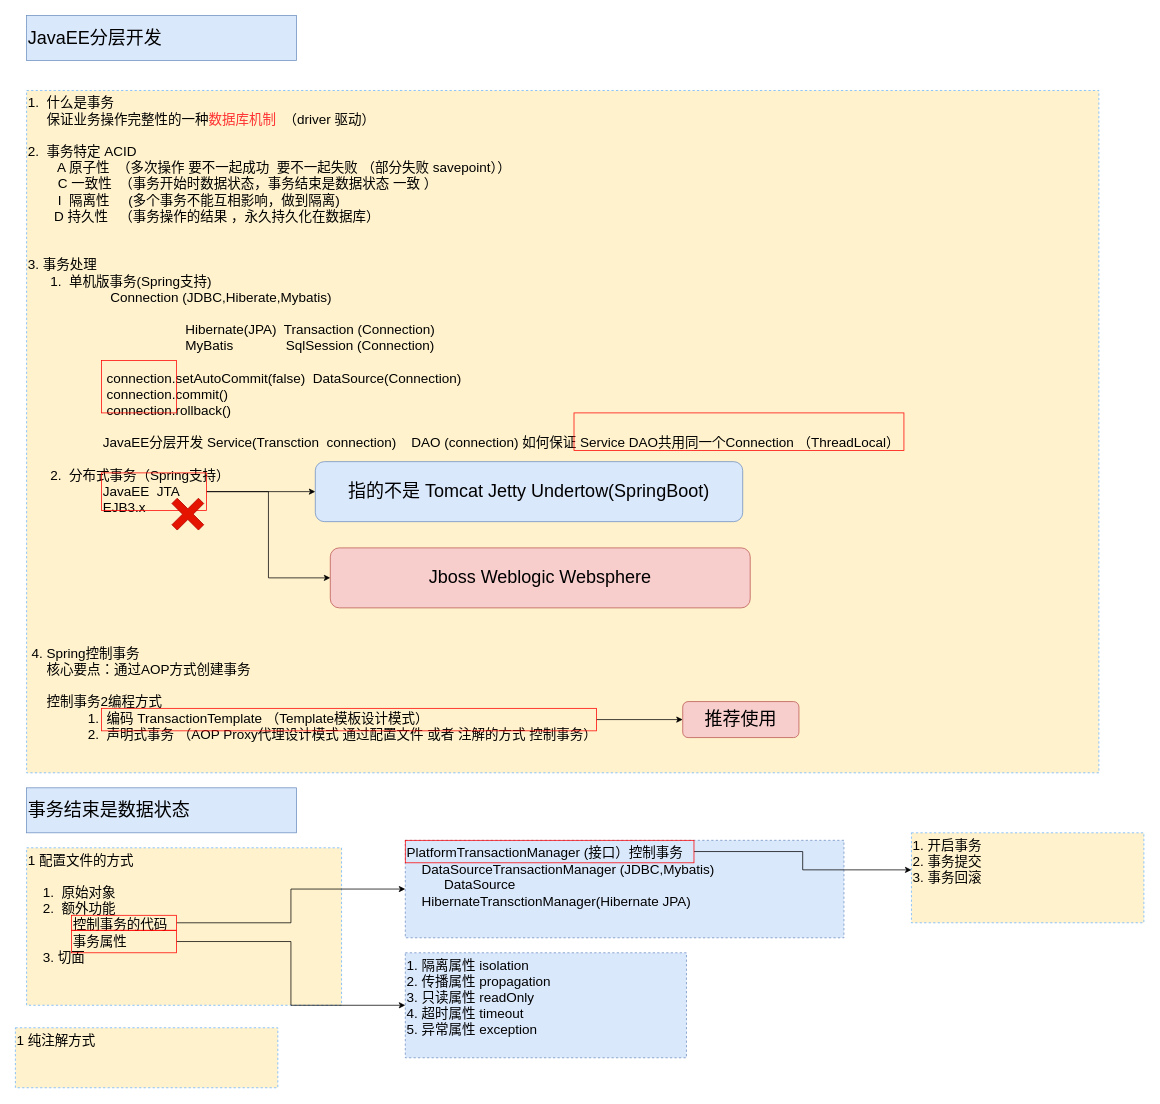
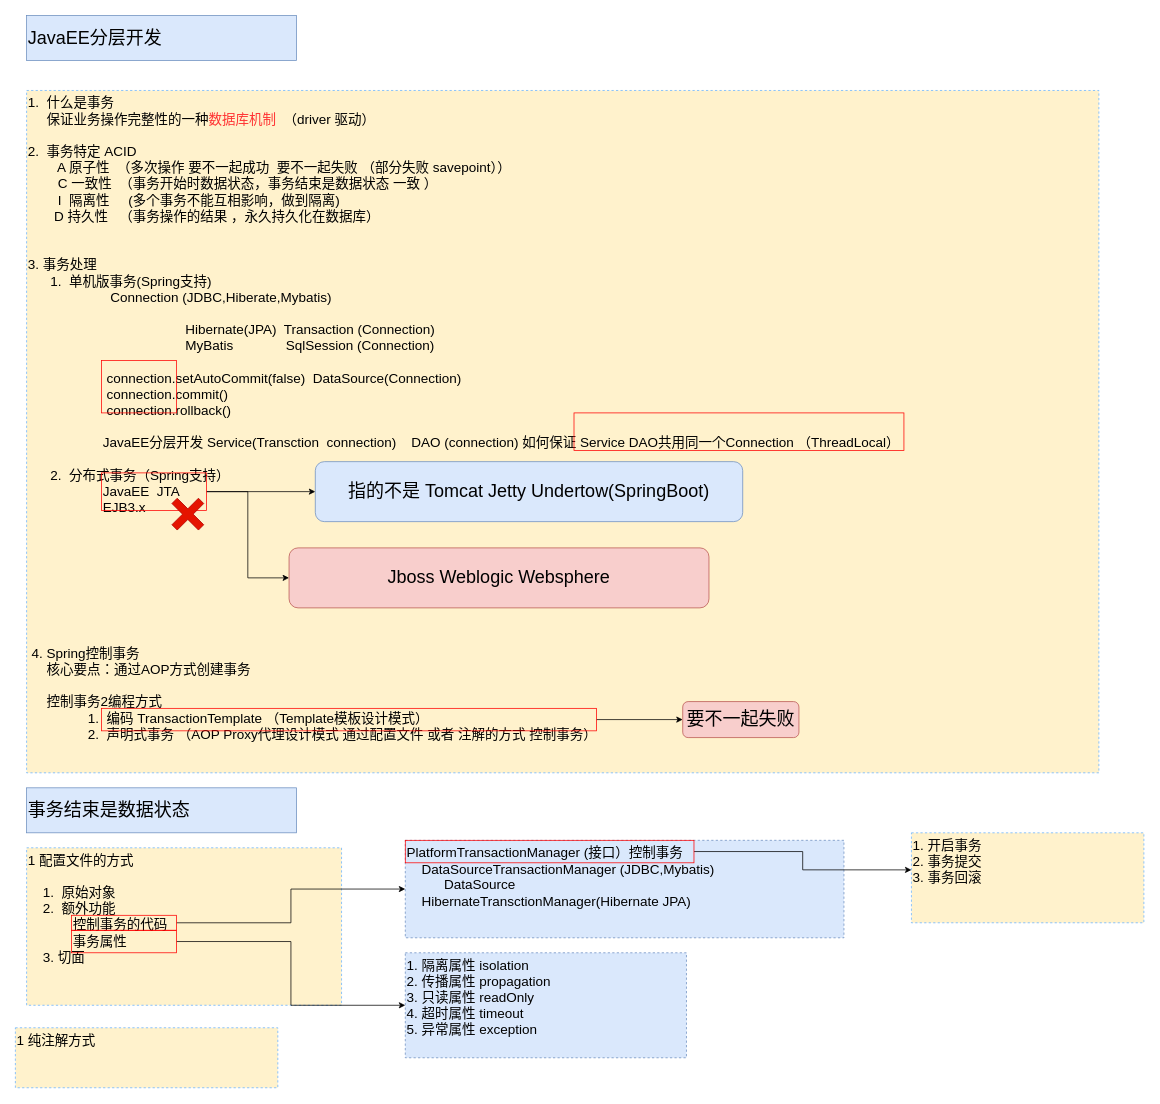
(540, 578) -> (499, 578)
(741, 720) -> (741, 720)
